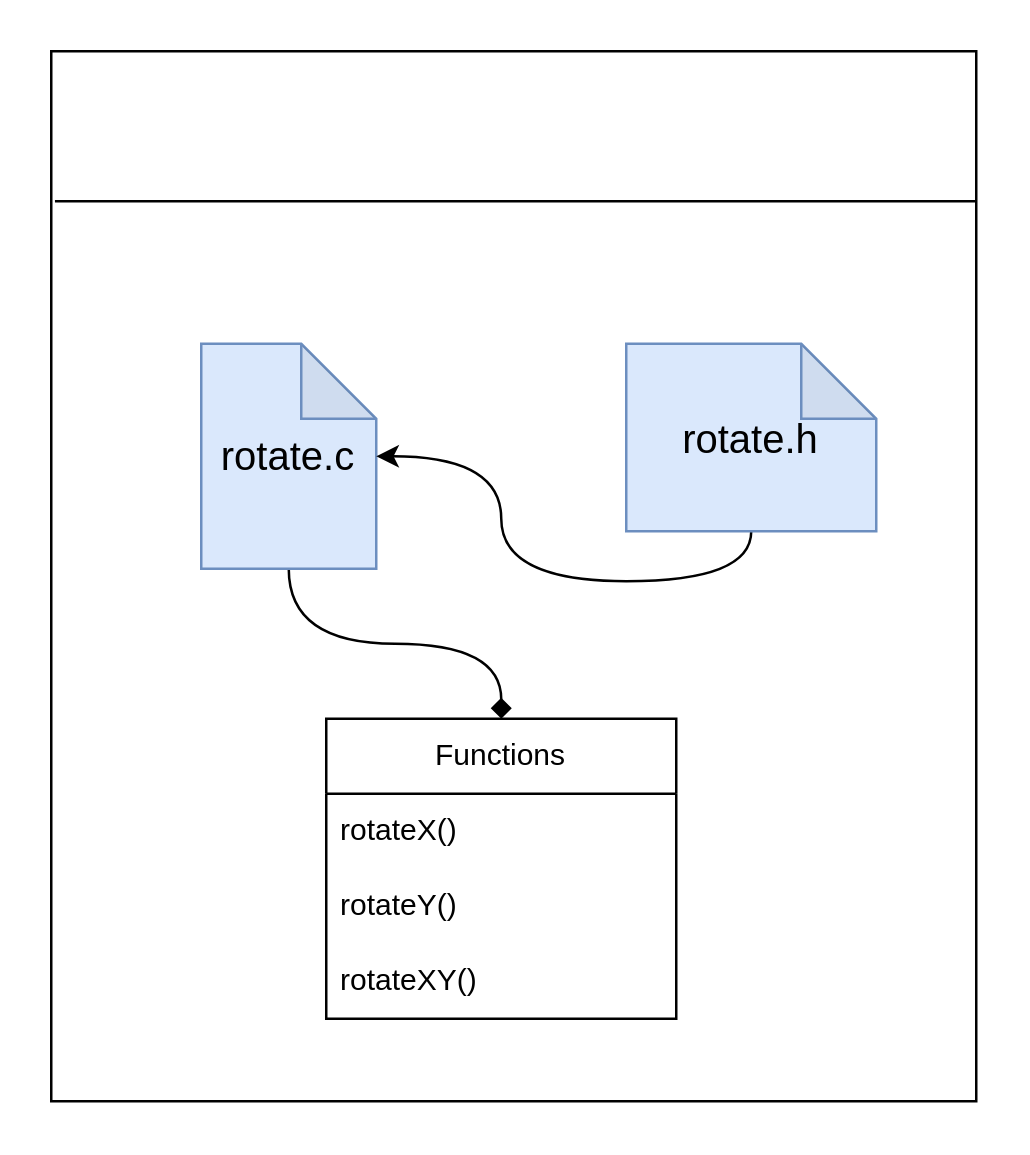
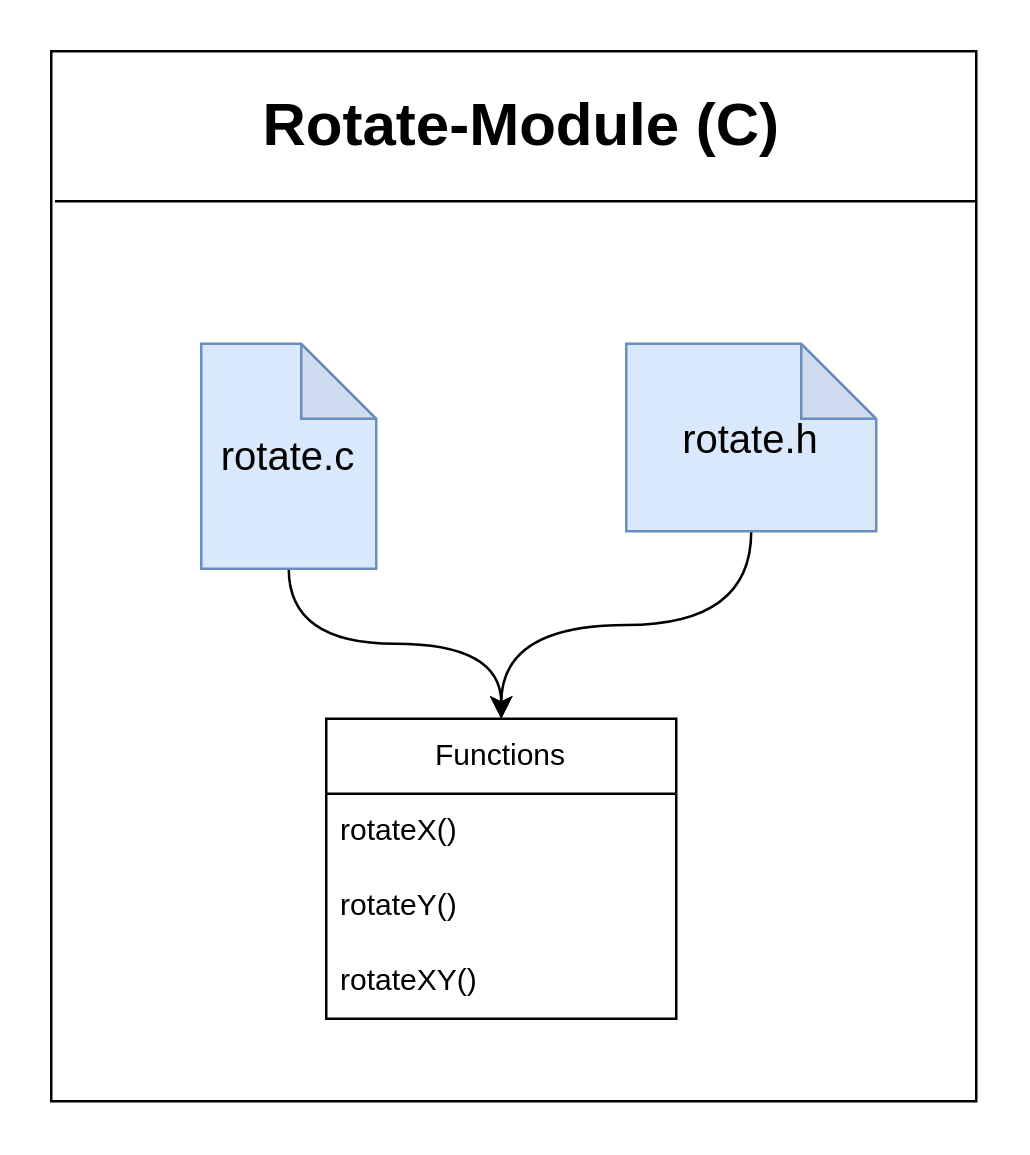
none -> (551, 126)
(551, 573) -> (640, 624)
(483, 663) -> (483, 664)
